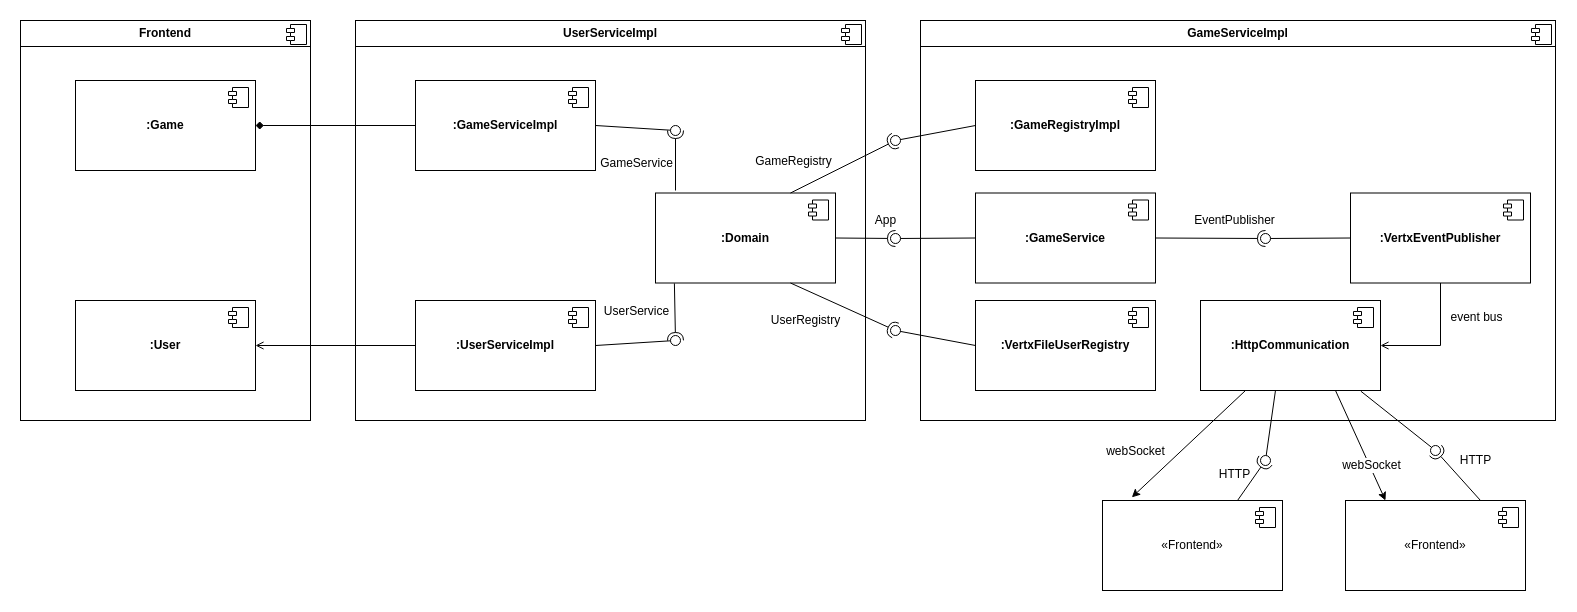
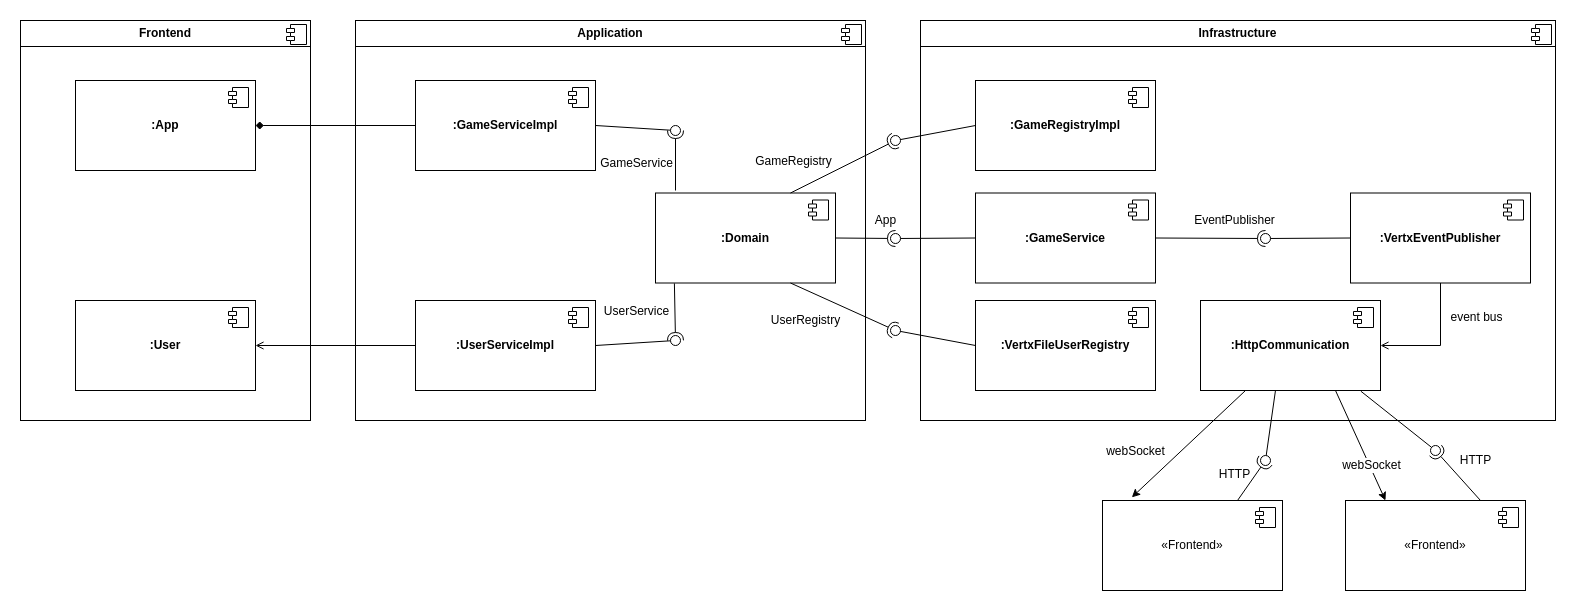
(403, 21) -> (388, 21)
(968, 21) -> (968, 21)
(166, 126) -> (166, 126)
